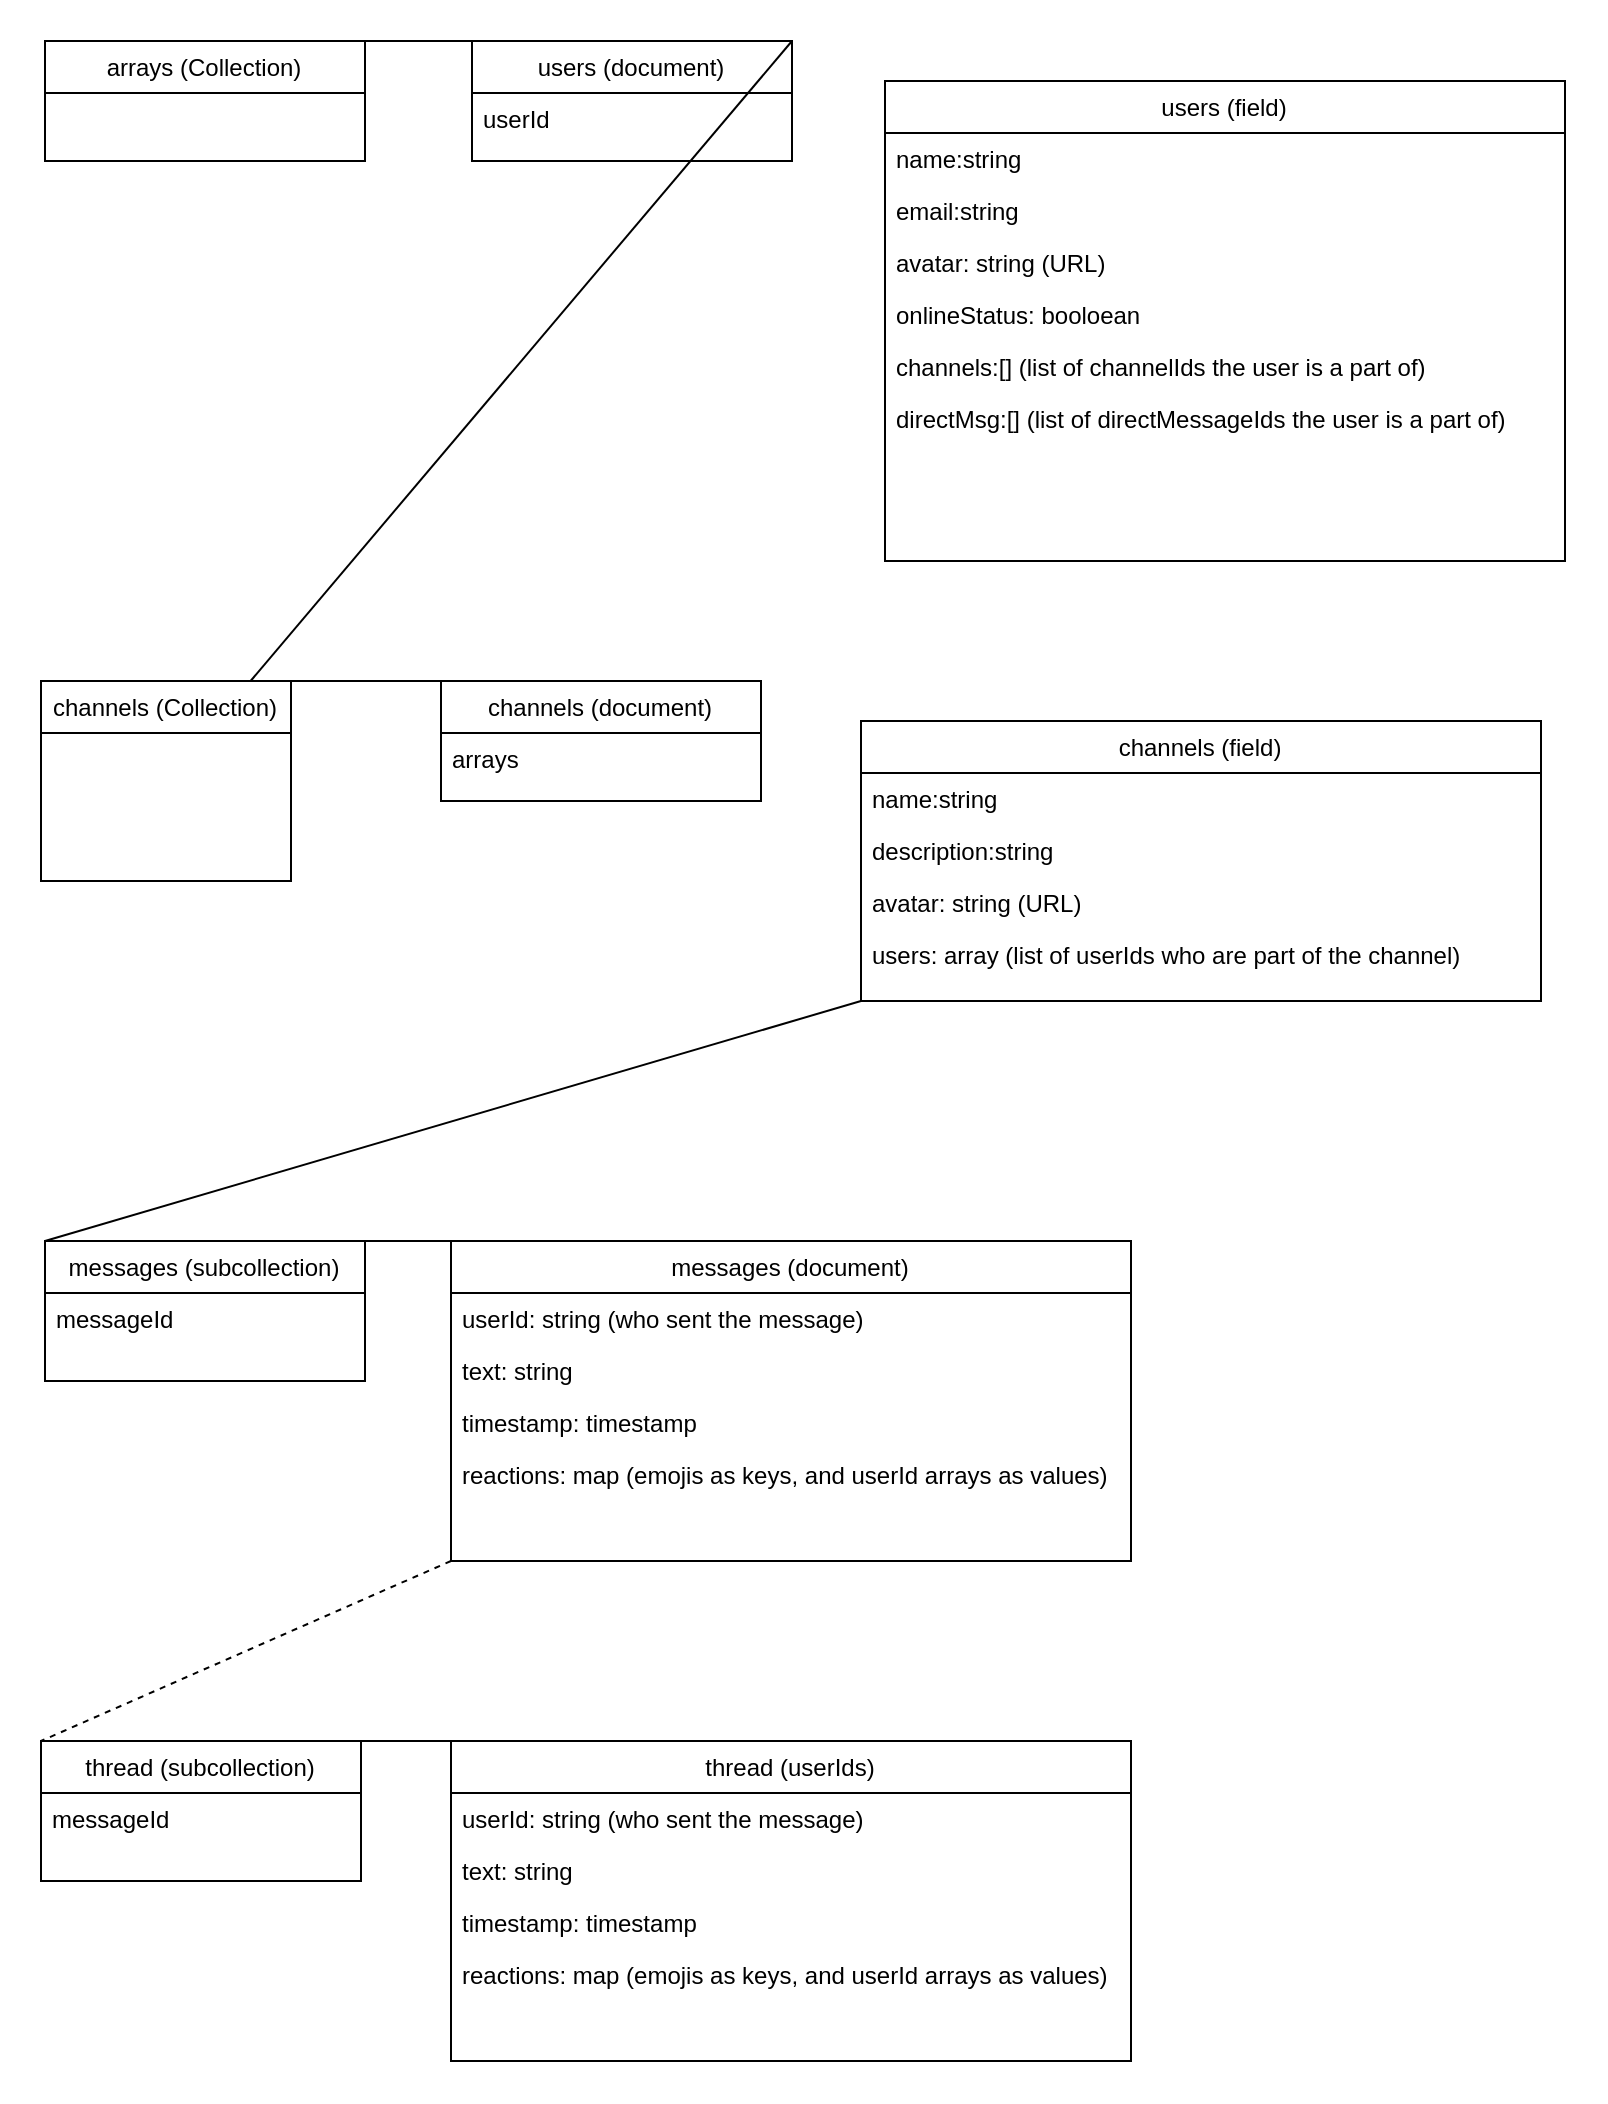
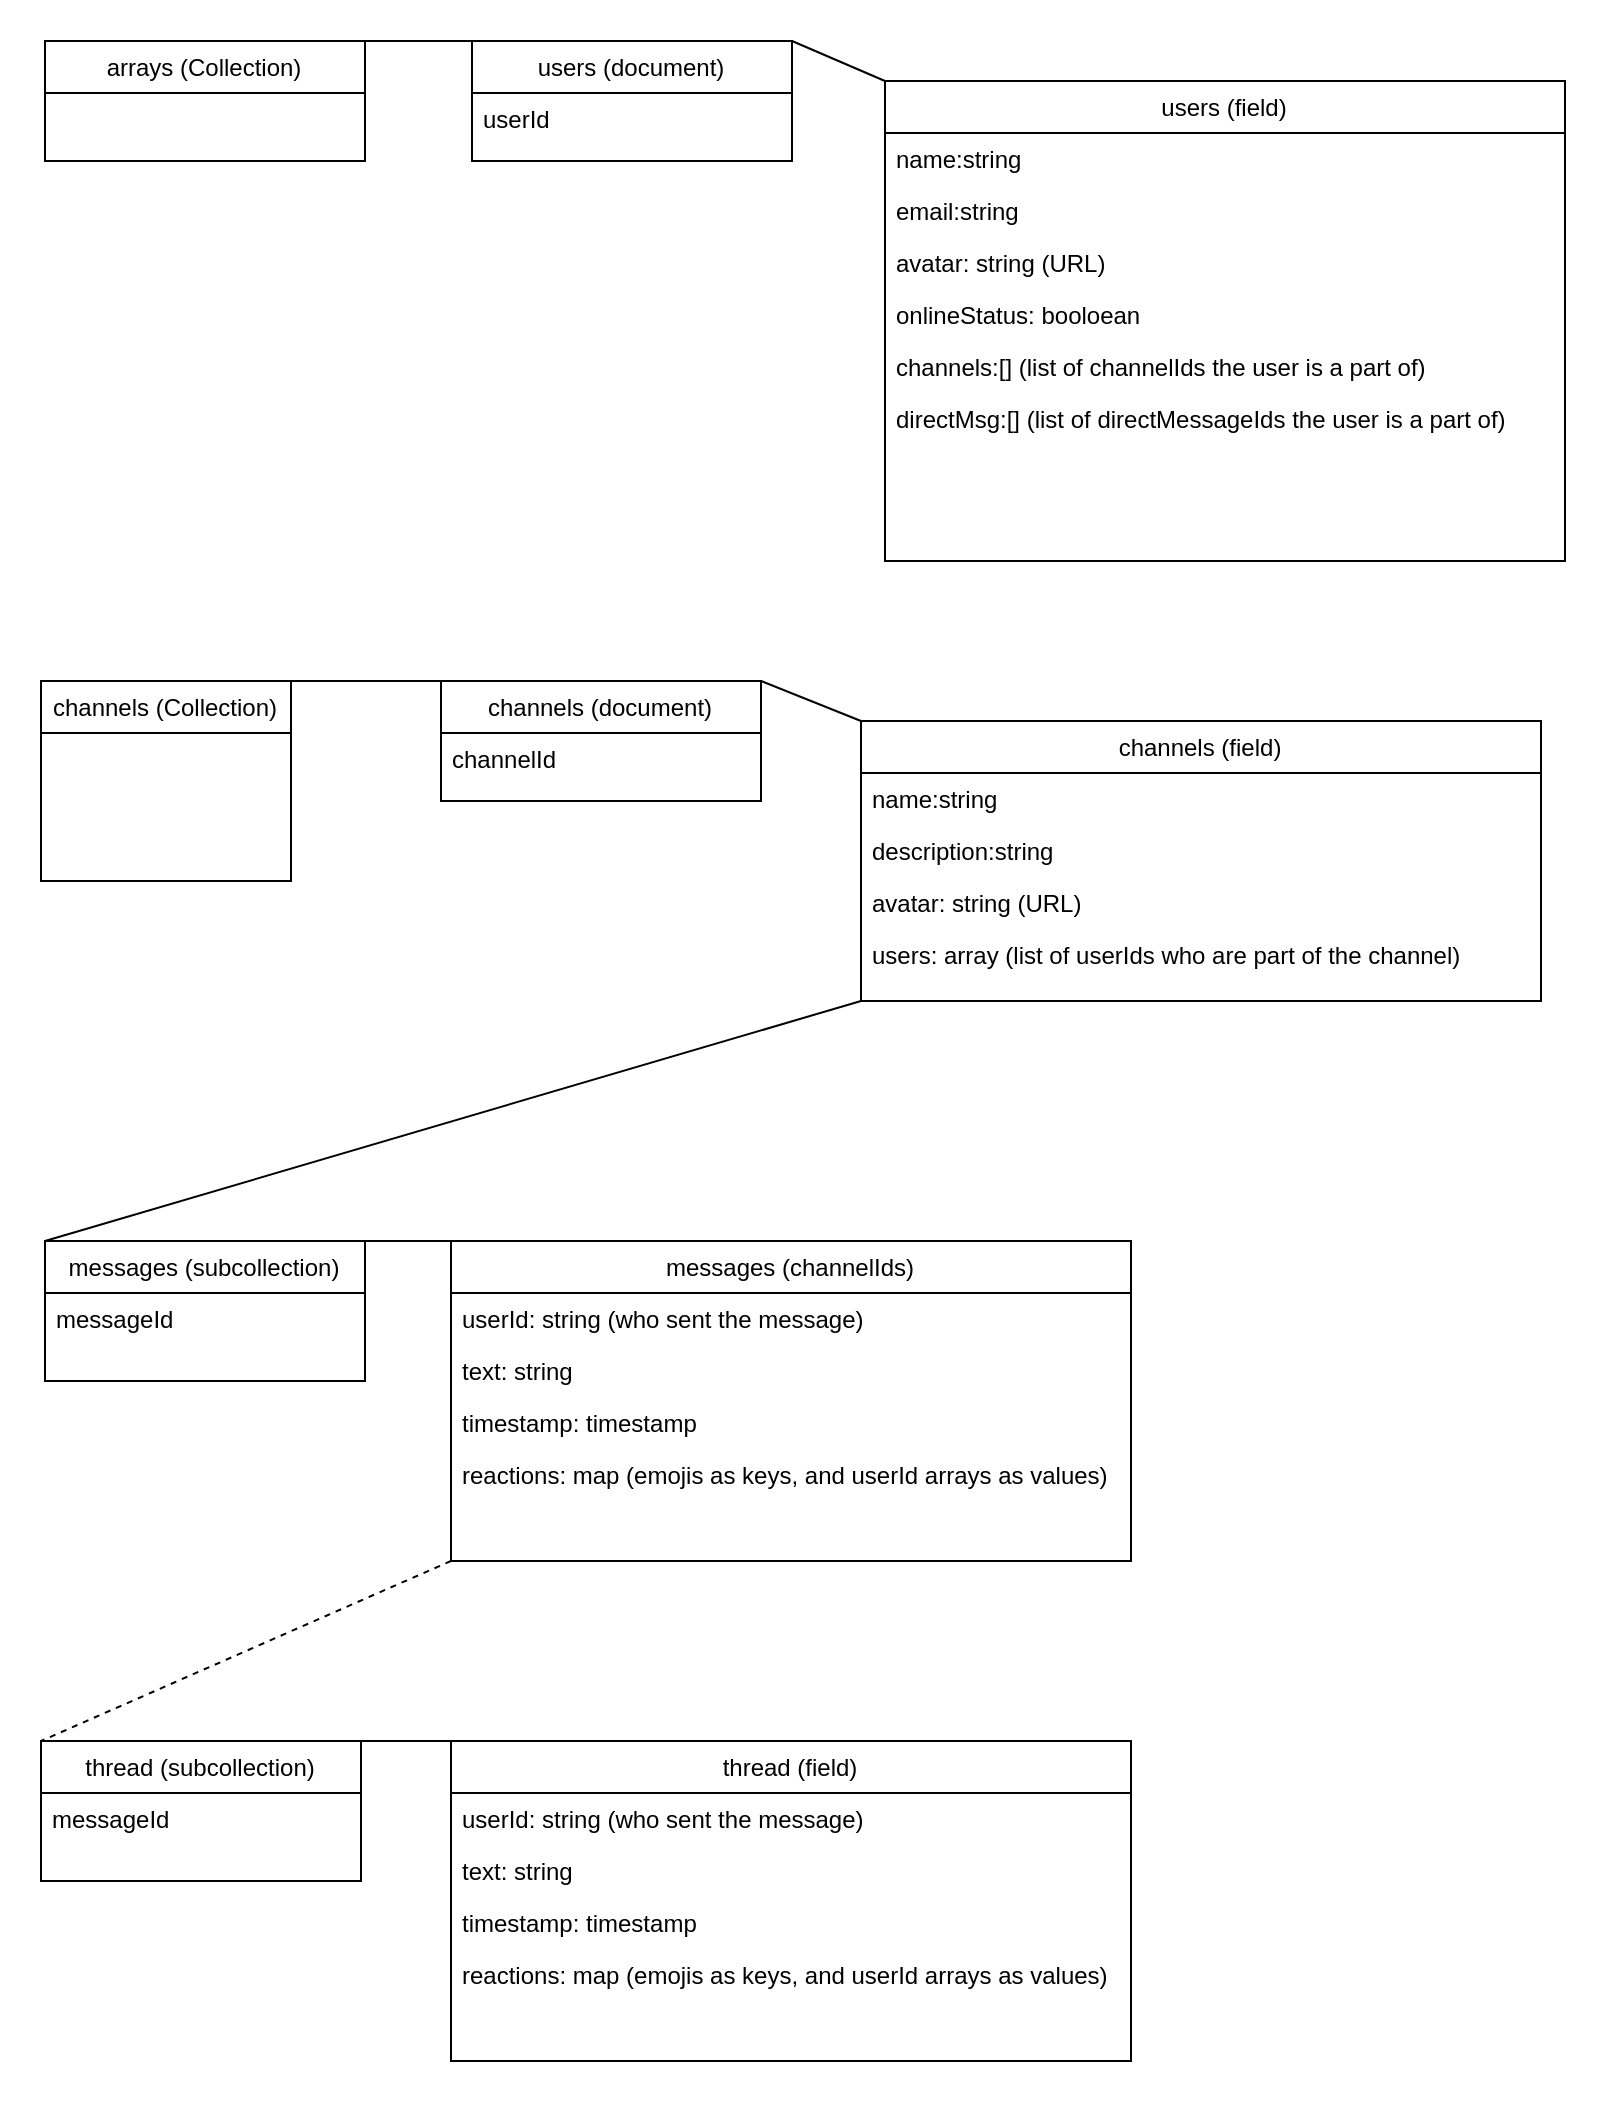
(469, 423) -> (838, 61)
none -> (811, 701)
(492, 760) -> (509, 760)
(790, 1268) -> (790, 1268)
(790, 1768) -> (790, 1768)
